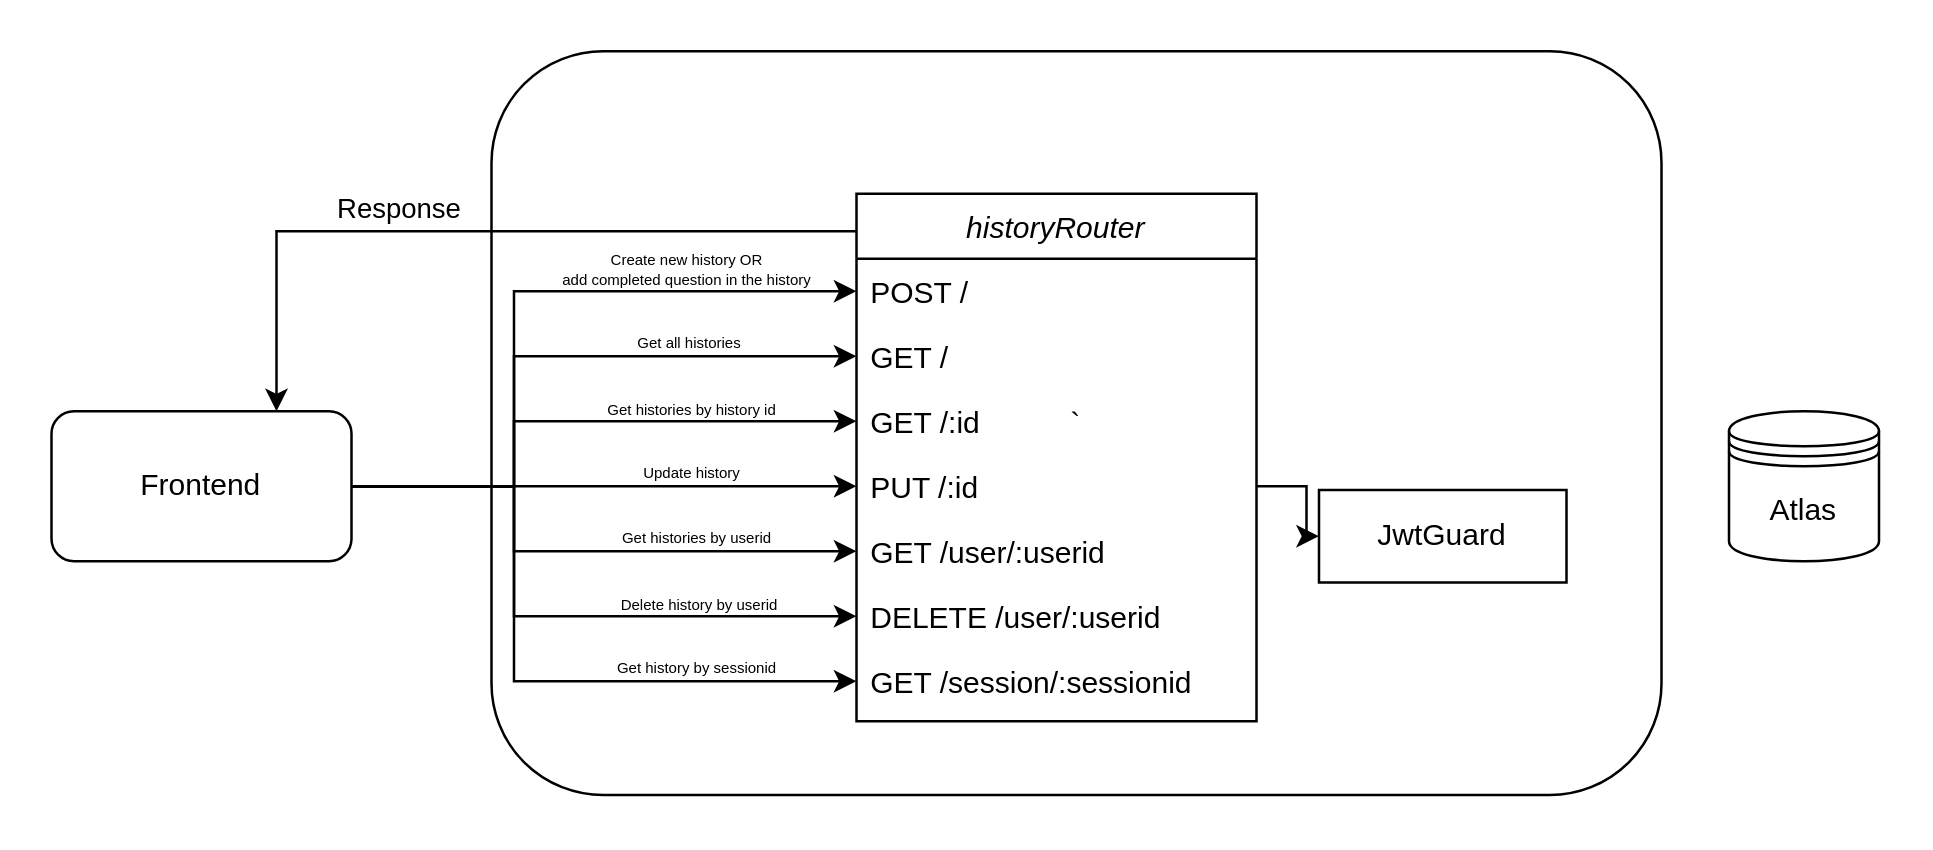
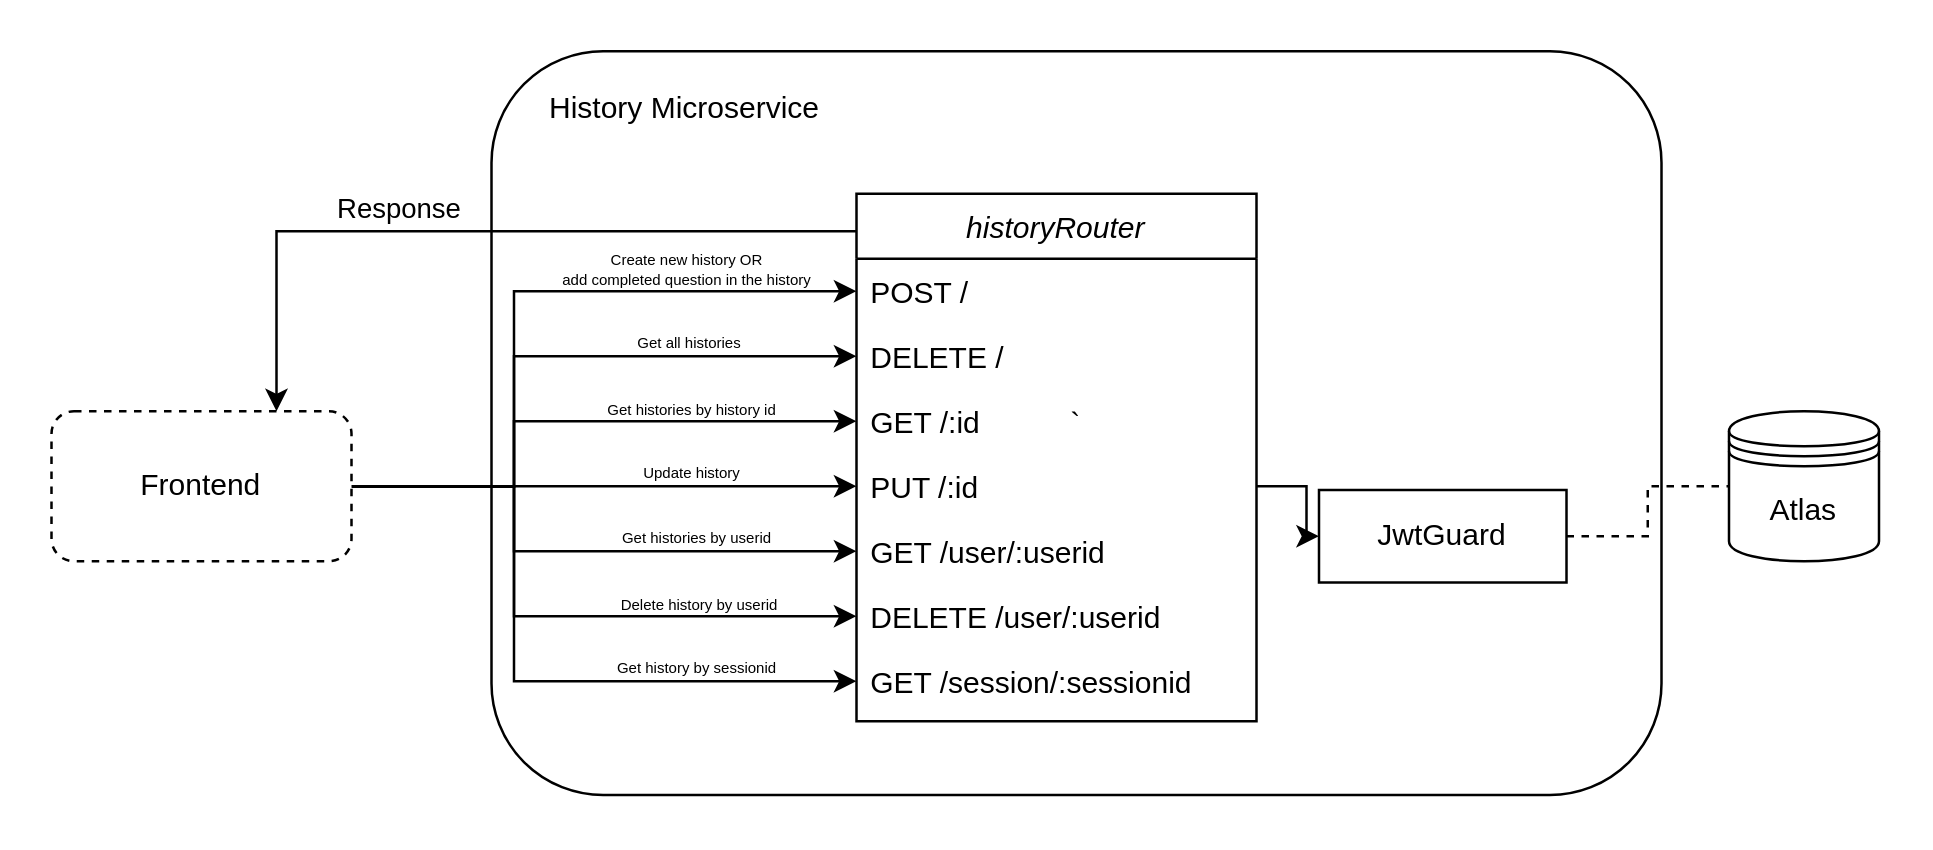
none -> (684, 108)
(908, 358) -> (933, 358)
(201, 486) -> (201, 486)
none -> (1648, 511)
